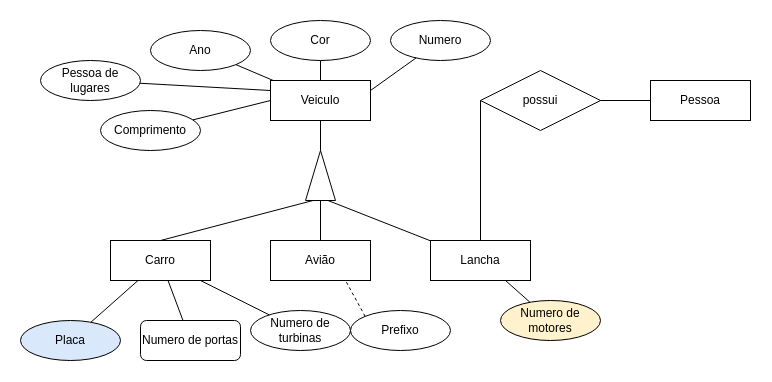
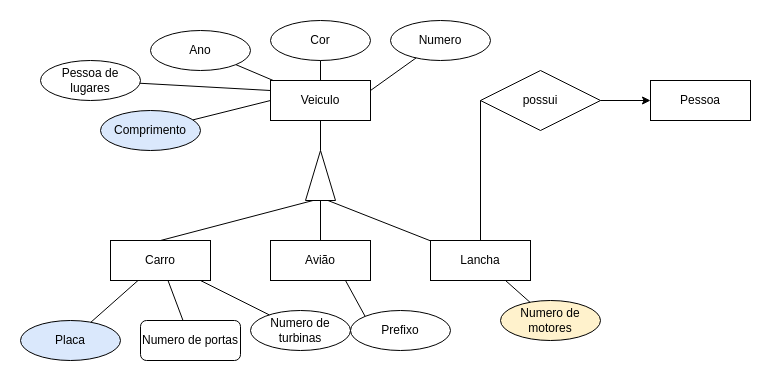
(645, 101) -> (642, 101)
(151, 131) -> (151, 131)
(355, 298) -> (355, 298)
